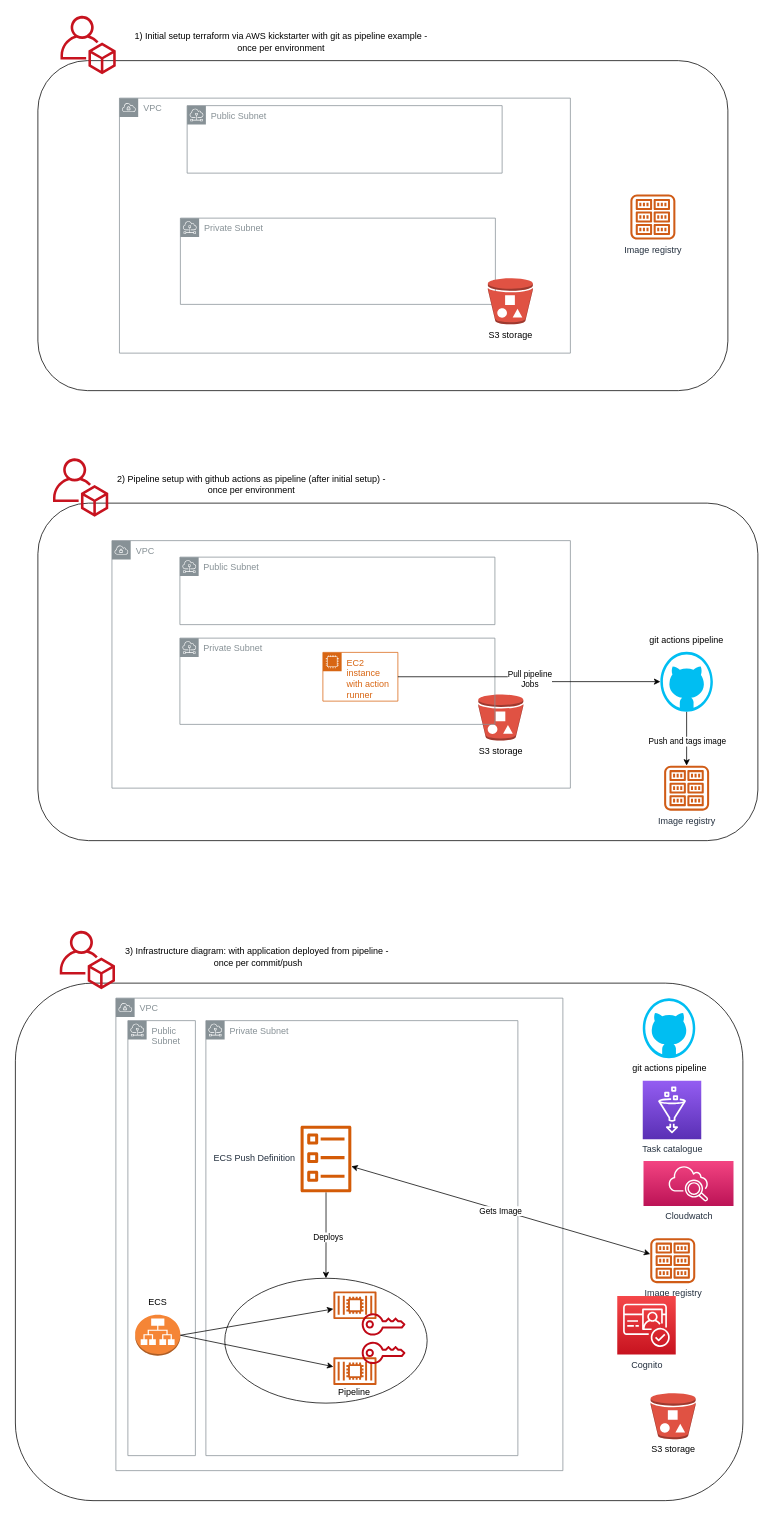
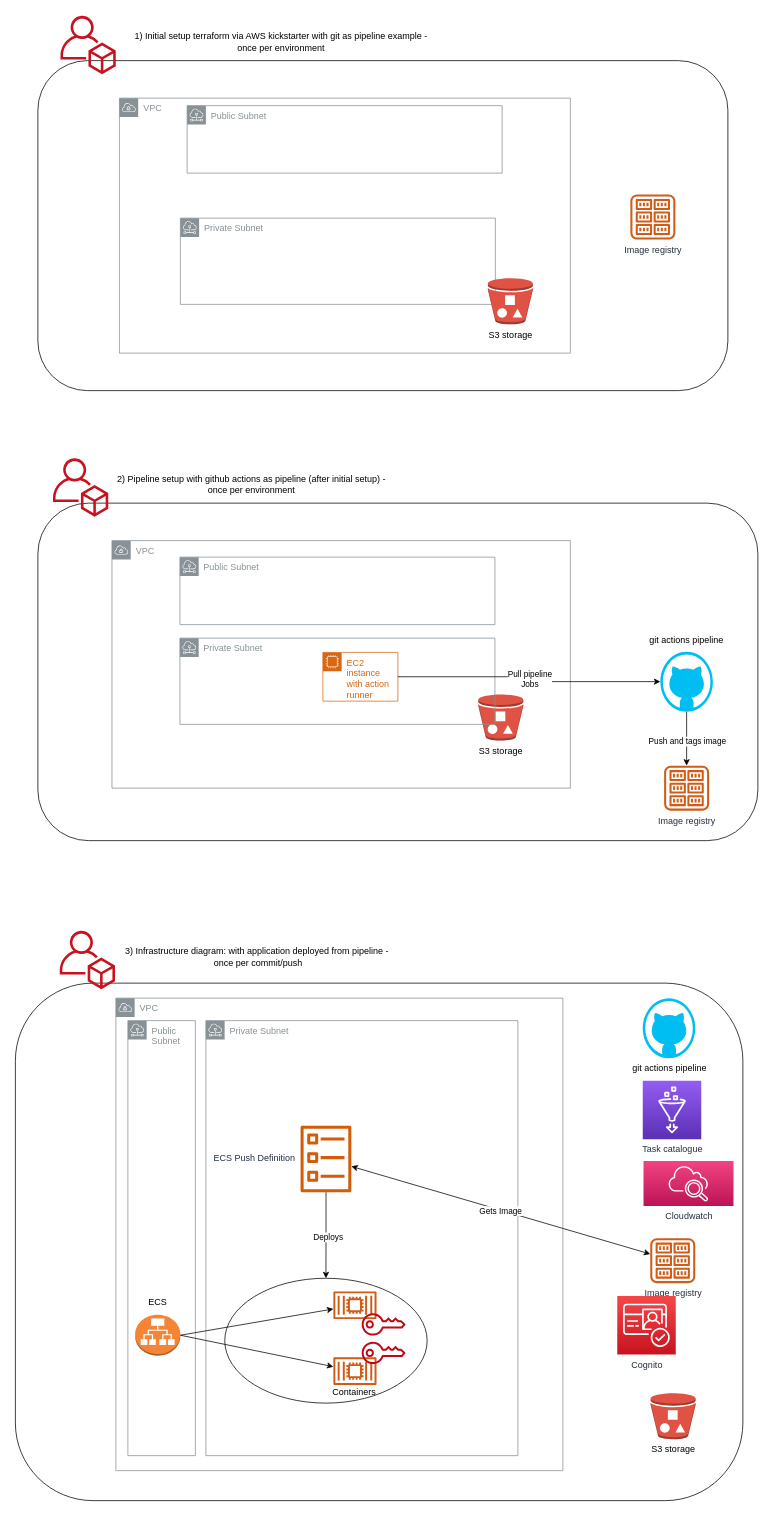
(354, 1392) -> (354, 1392)
